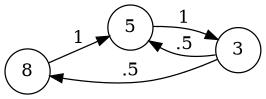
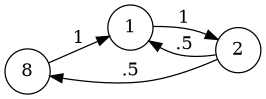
(130, 28) -> (130, 28)
(238, 50) -> (238, 50)
